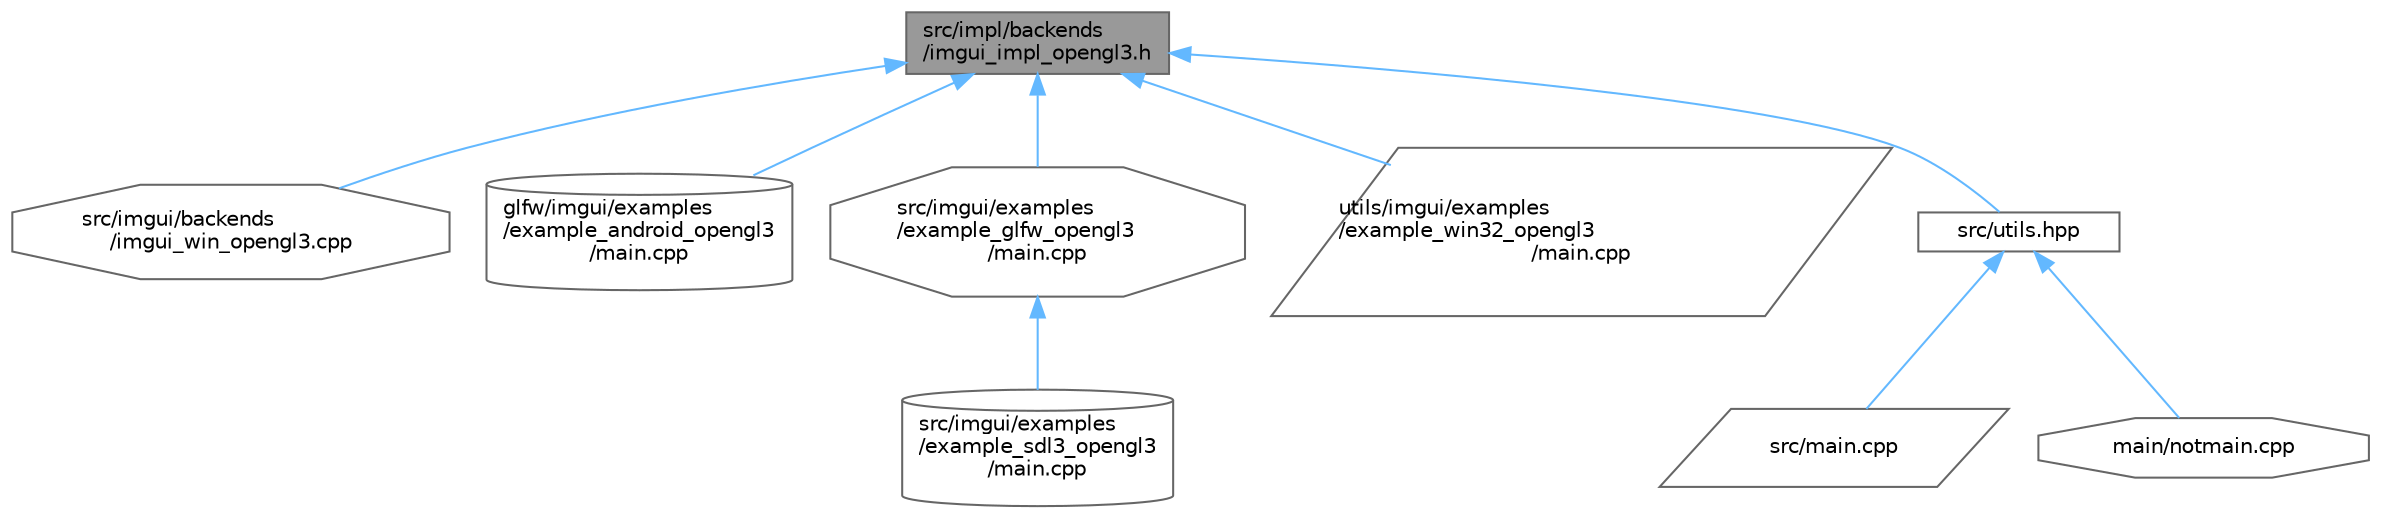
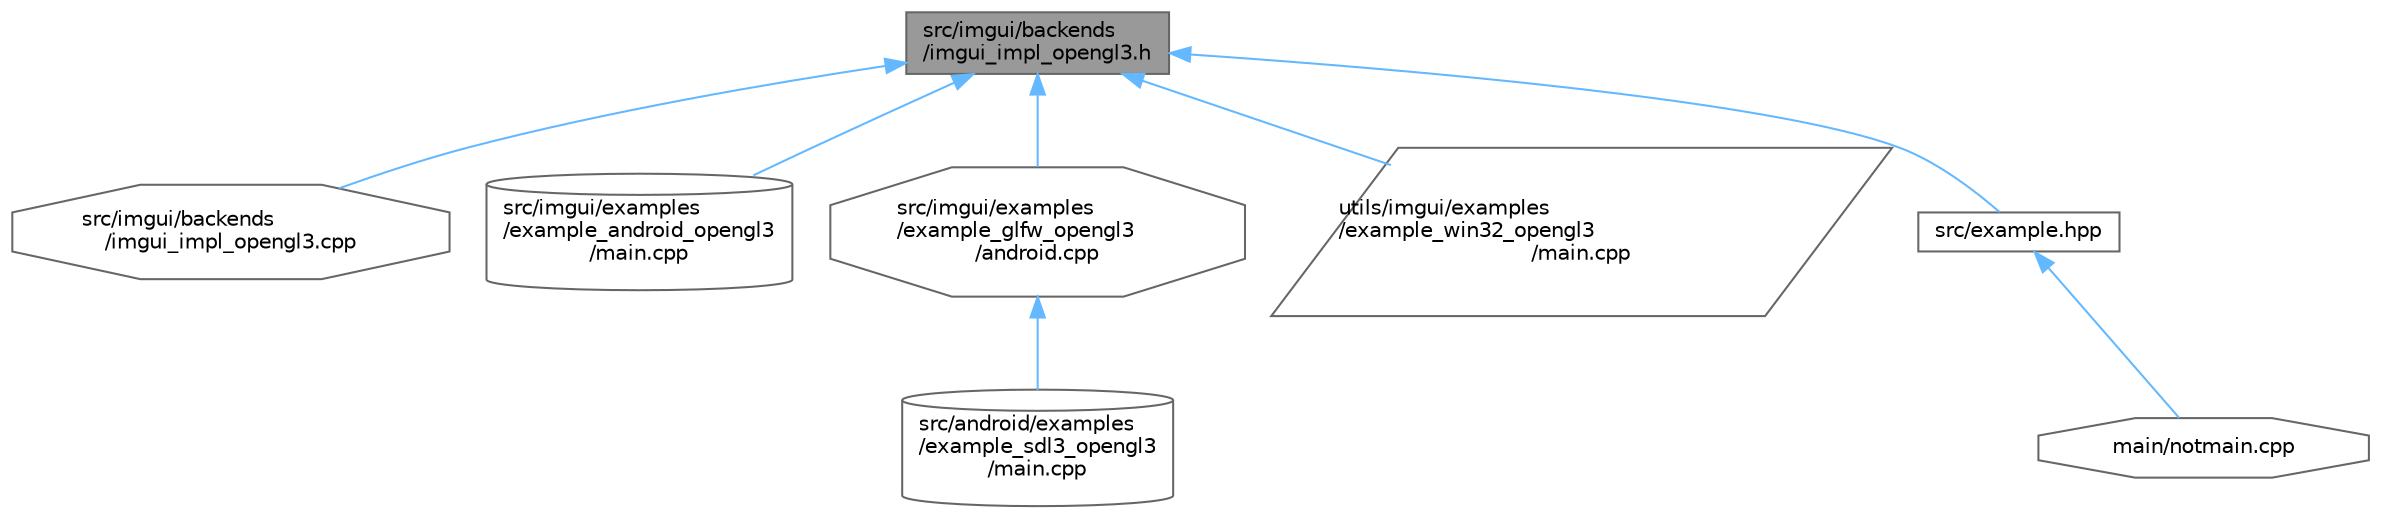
(1038, 43) -> (1038, 43)
(231, 232) -> (231, 232)
(639, 232) -> (639, 232)
(1038, 232) -> (1038, 232)
(2019, 232) -> (2019, 232)
(1038, 448) -> (1038, 448)
(1834, 448) -> none
